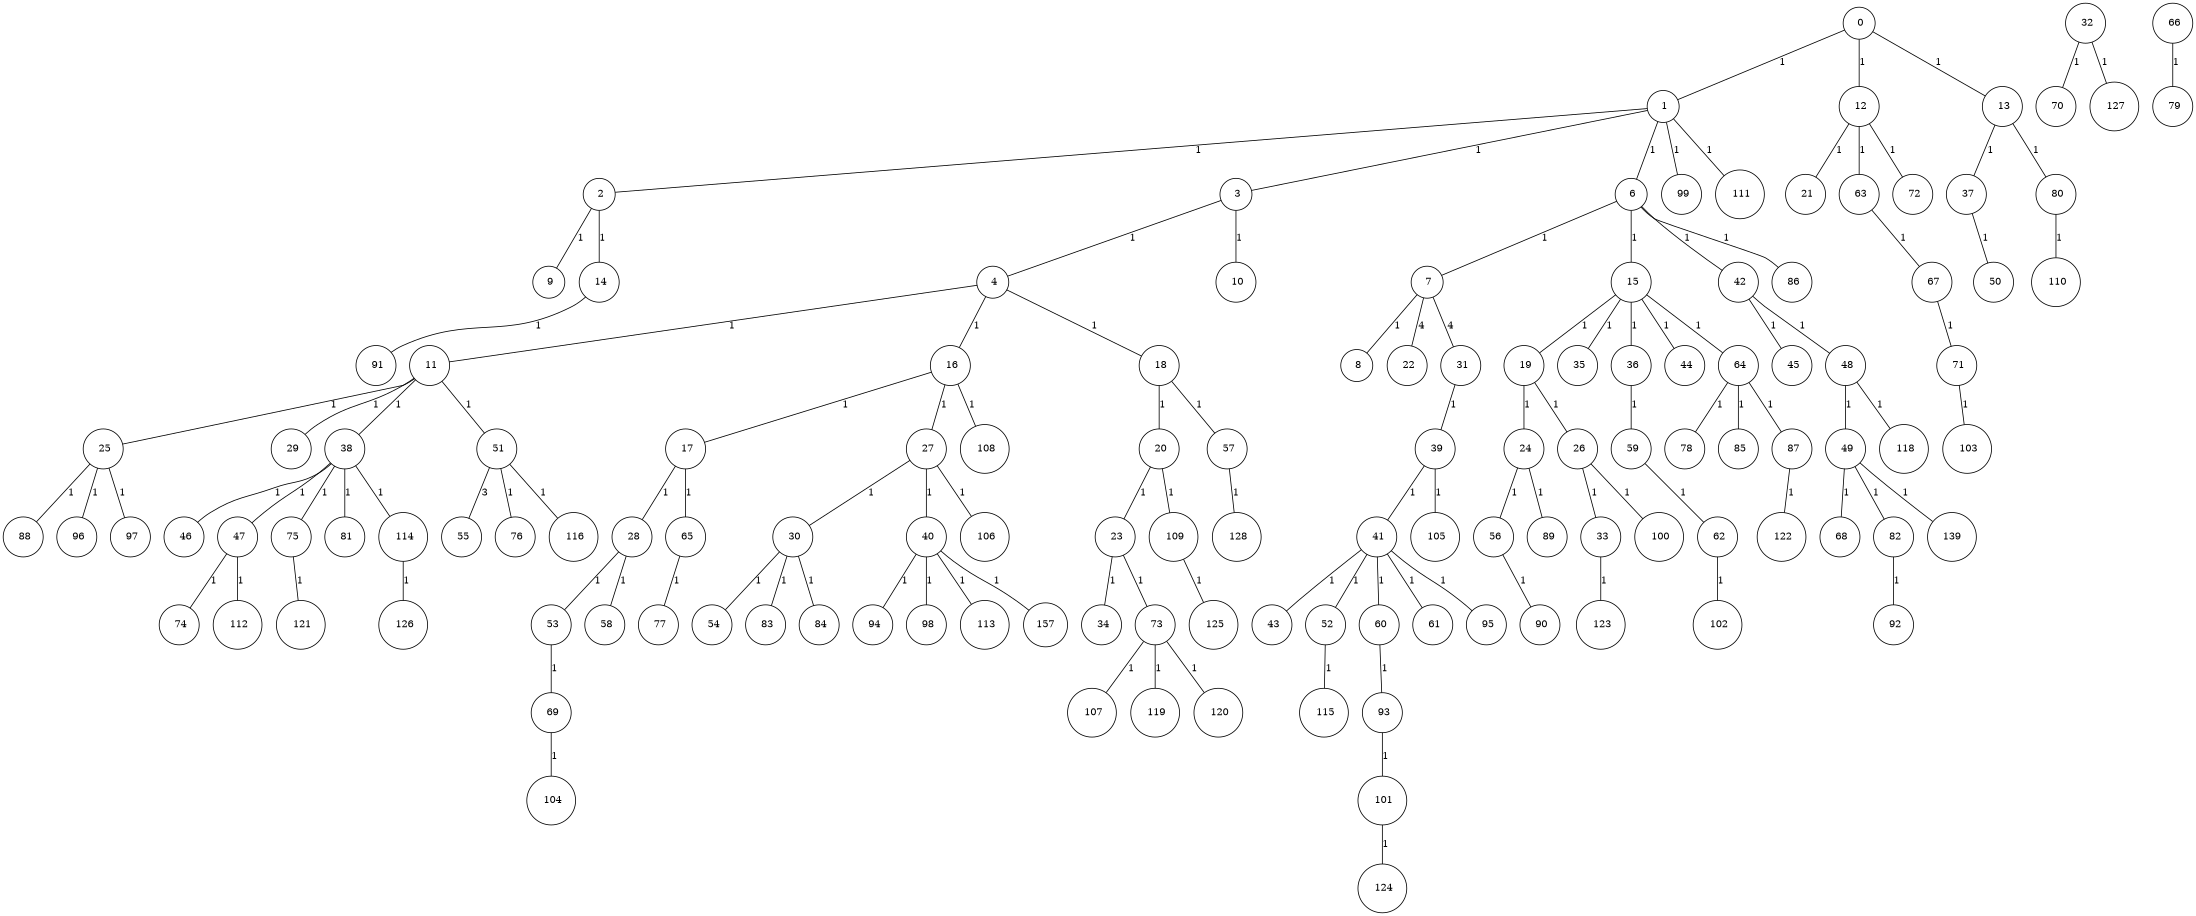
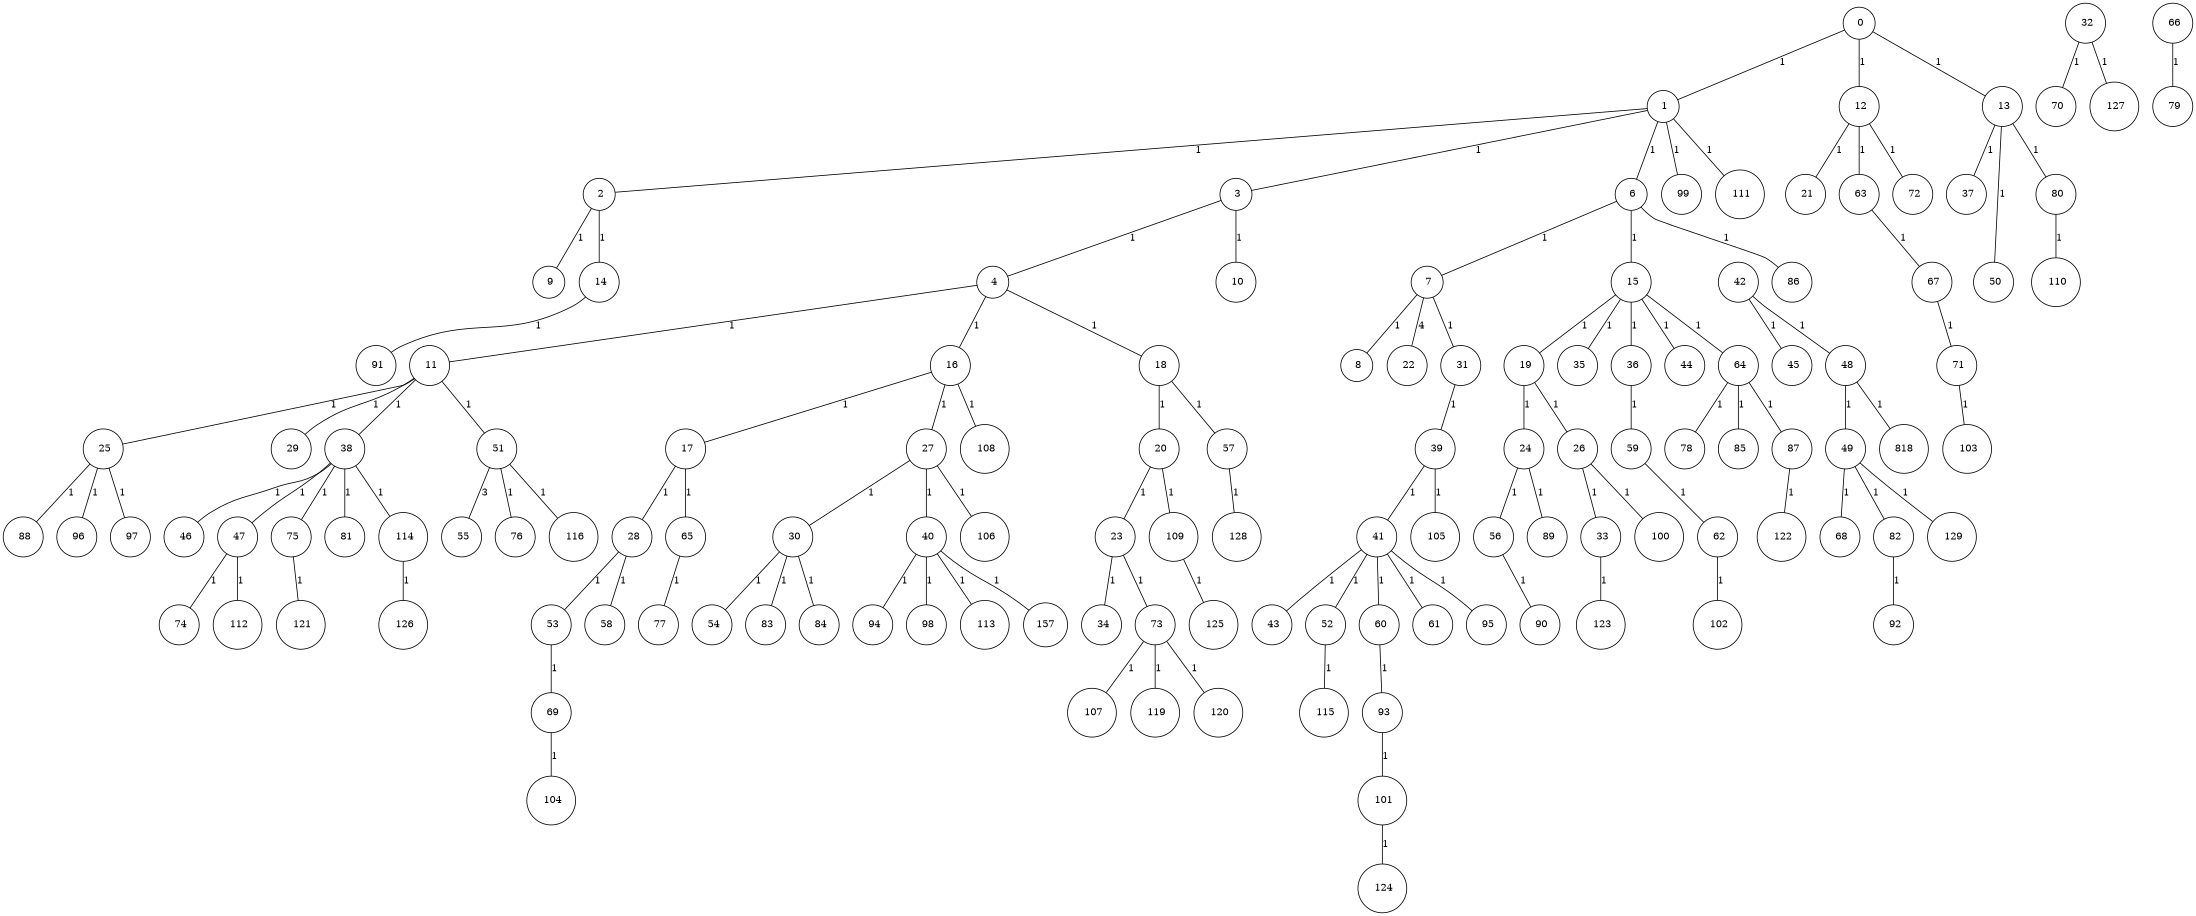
(1980, 238) -> (1998, 194)
(1681, 240) -> none
(1450, 326) -> (1450, 326)
(1904, 449) -> (1904, 449)
(1952, 537) -> (1952, 537)
